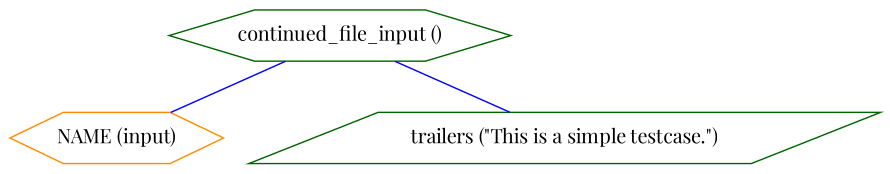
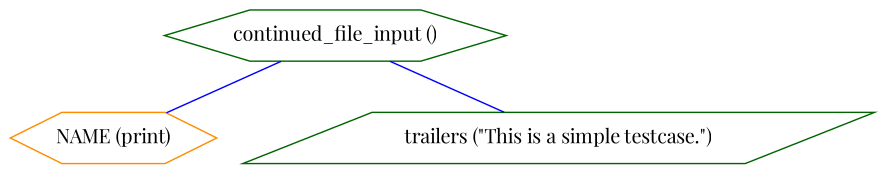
(117, 138) -> (113, 138)
